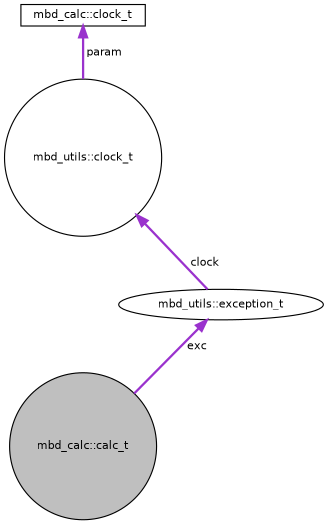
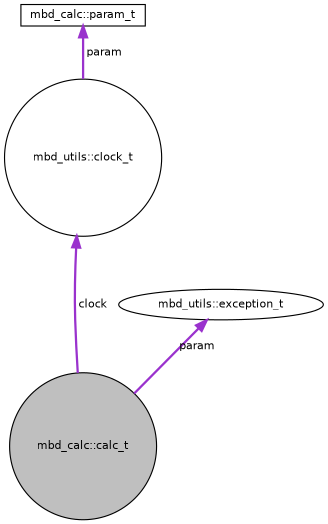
(83, 15) -> (83, 15)
(176, 256) -> (75, 310)
(196, 346) -> (196, 346)
